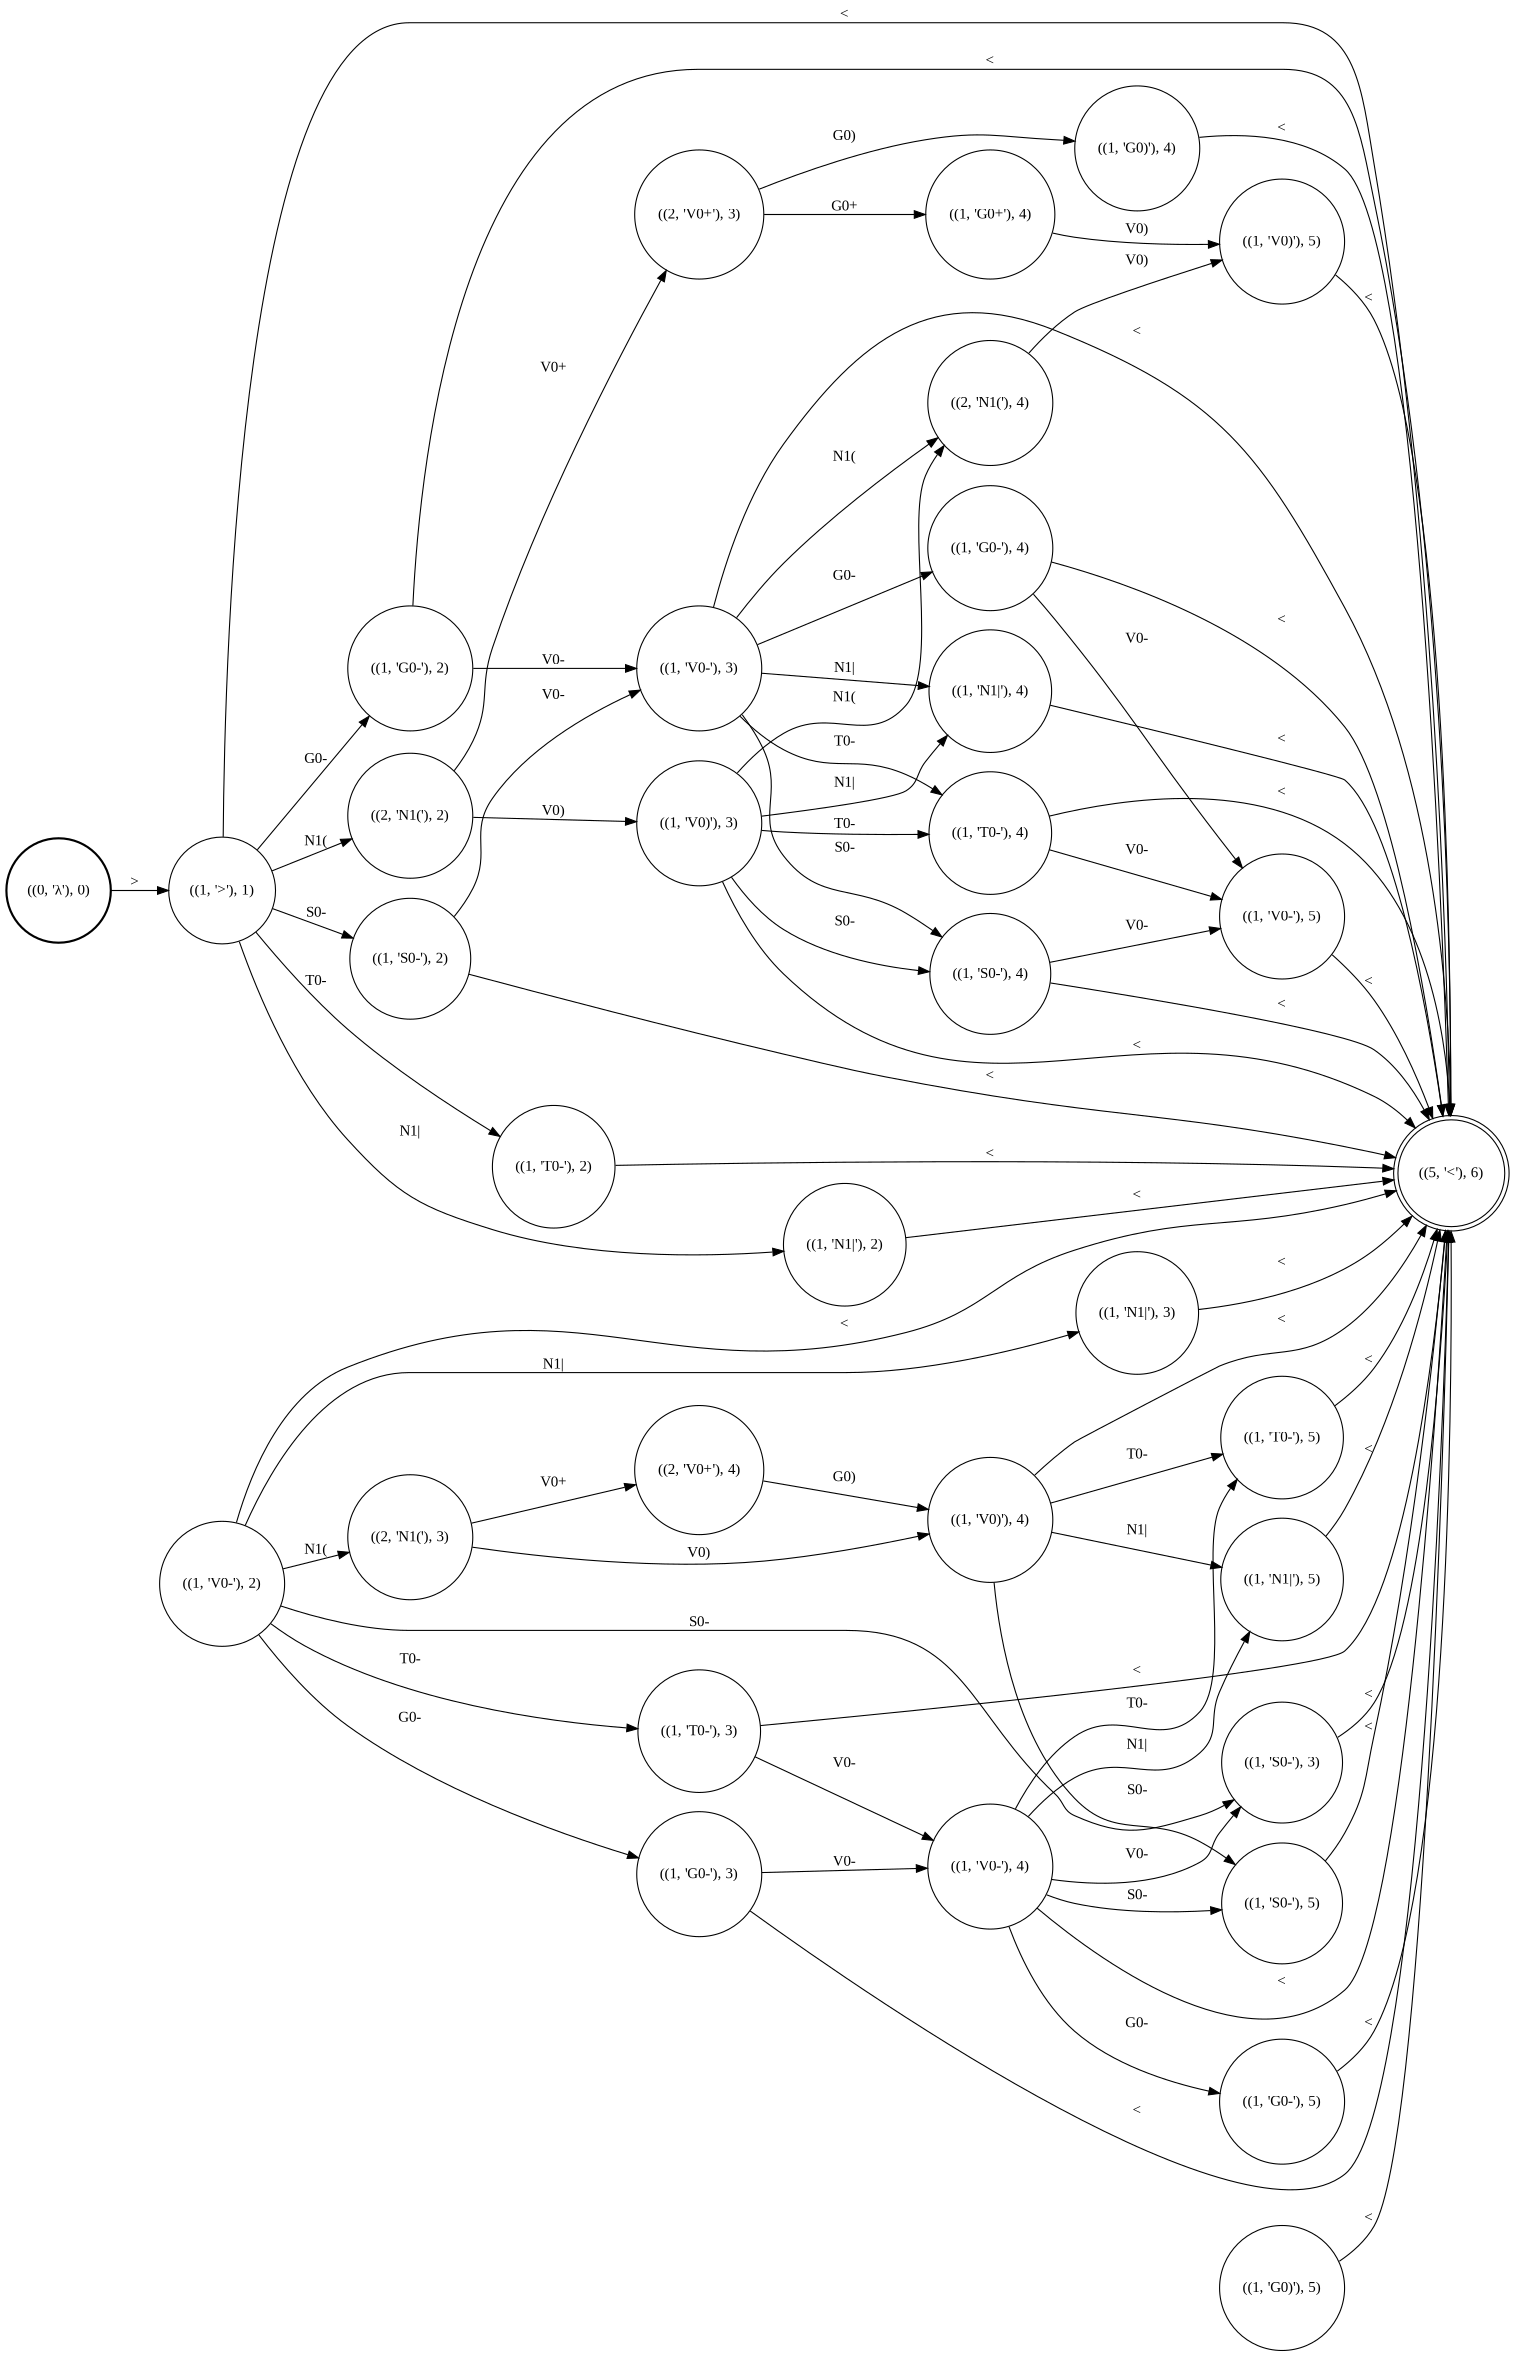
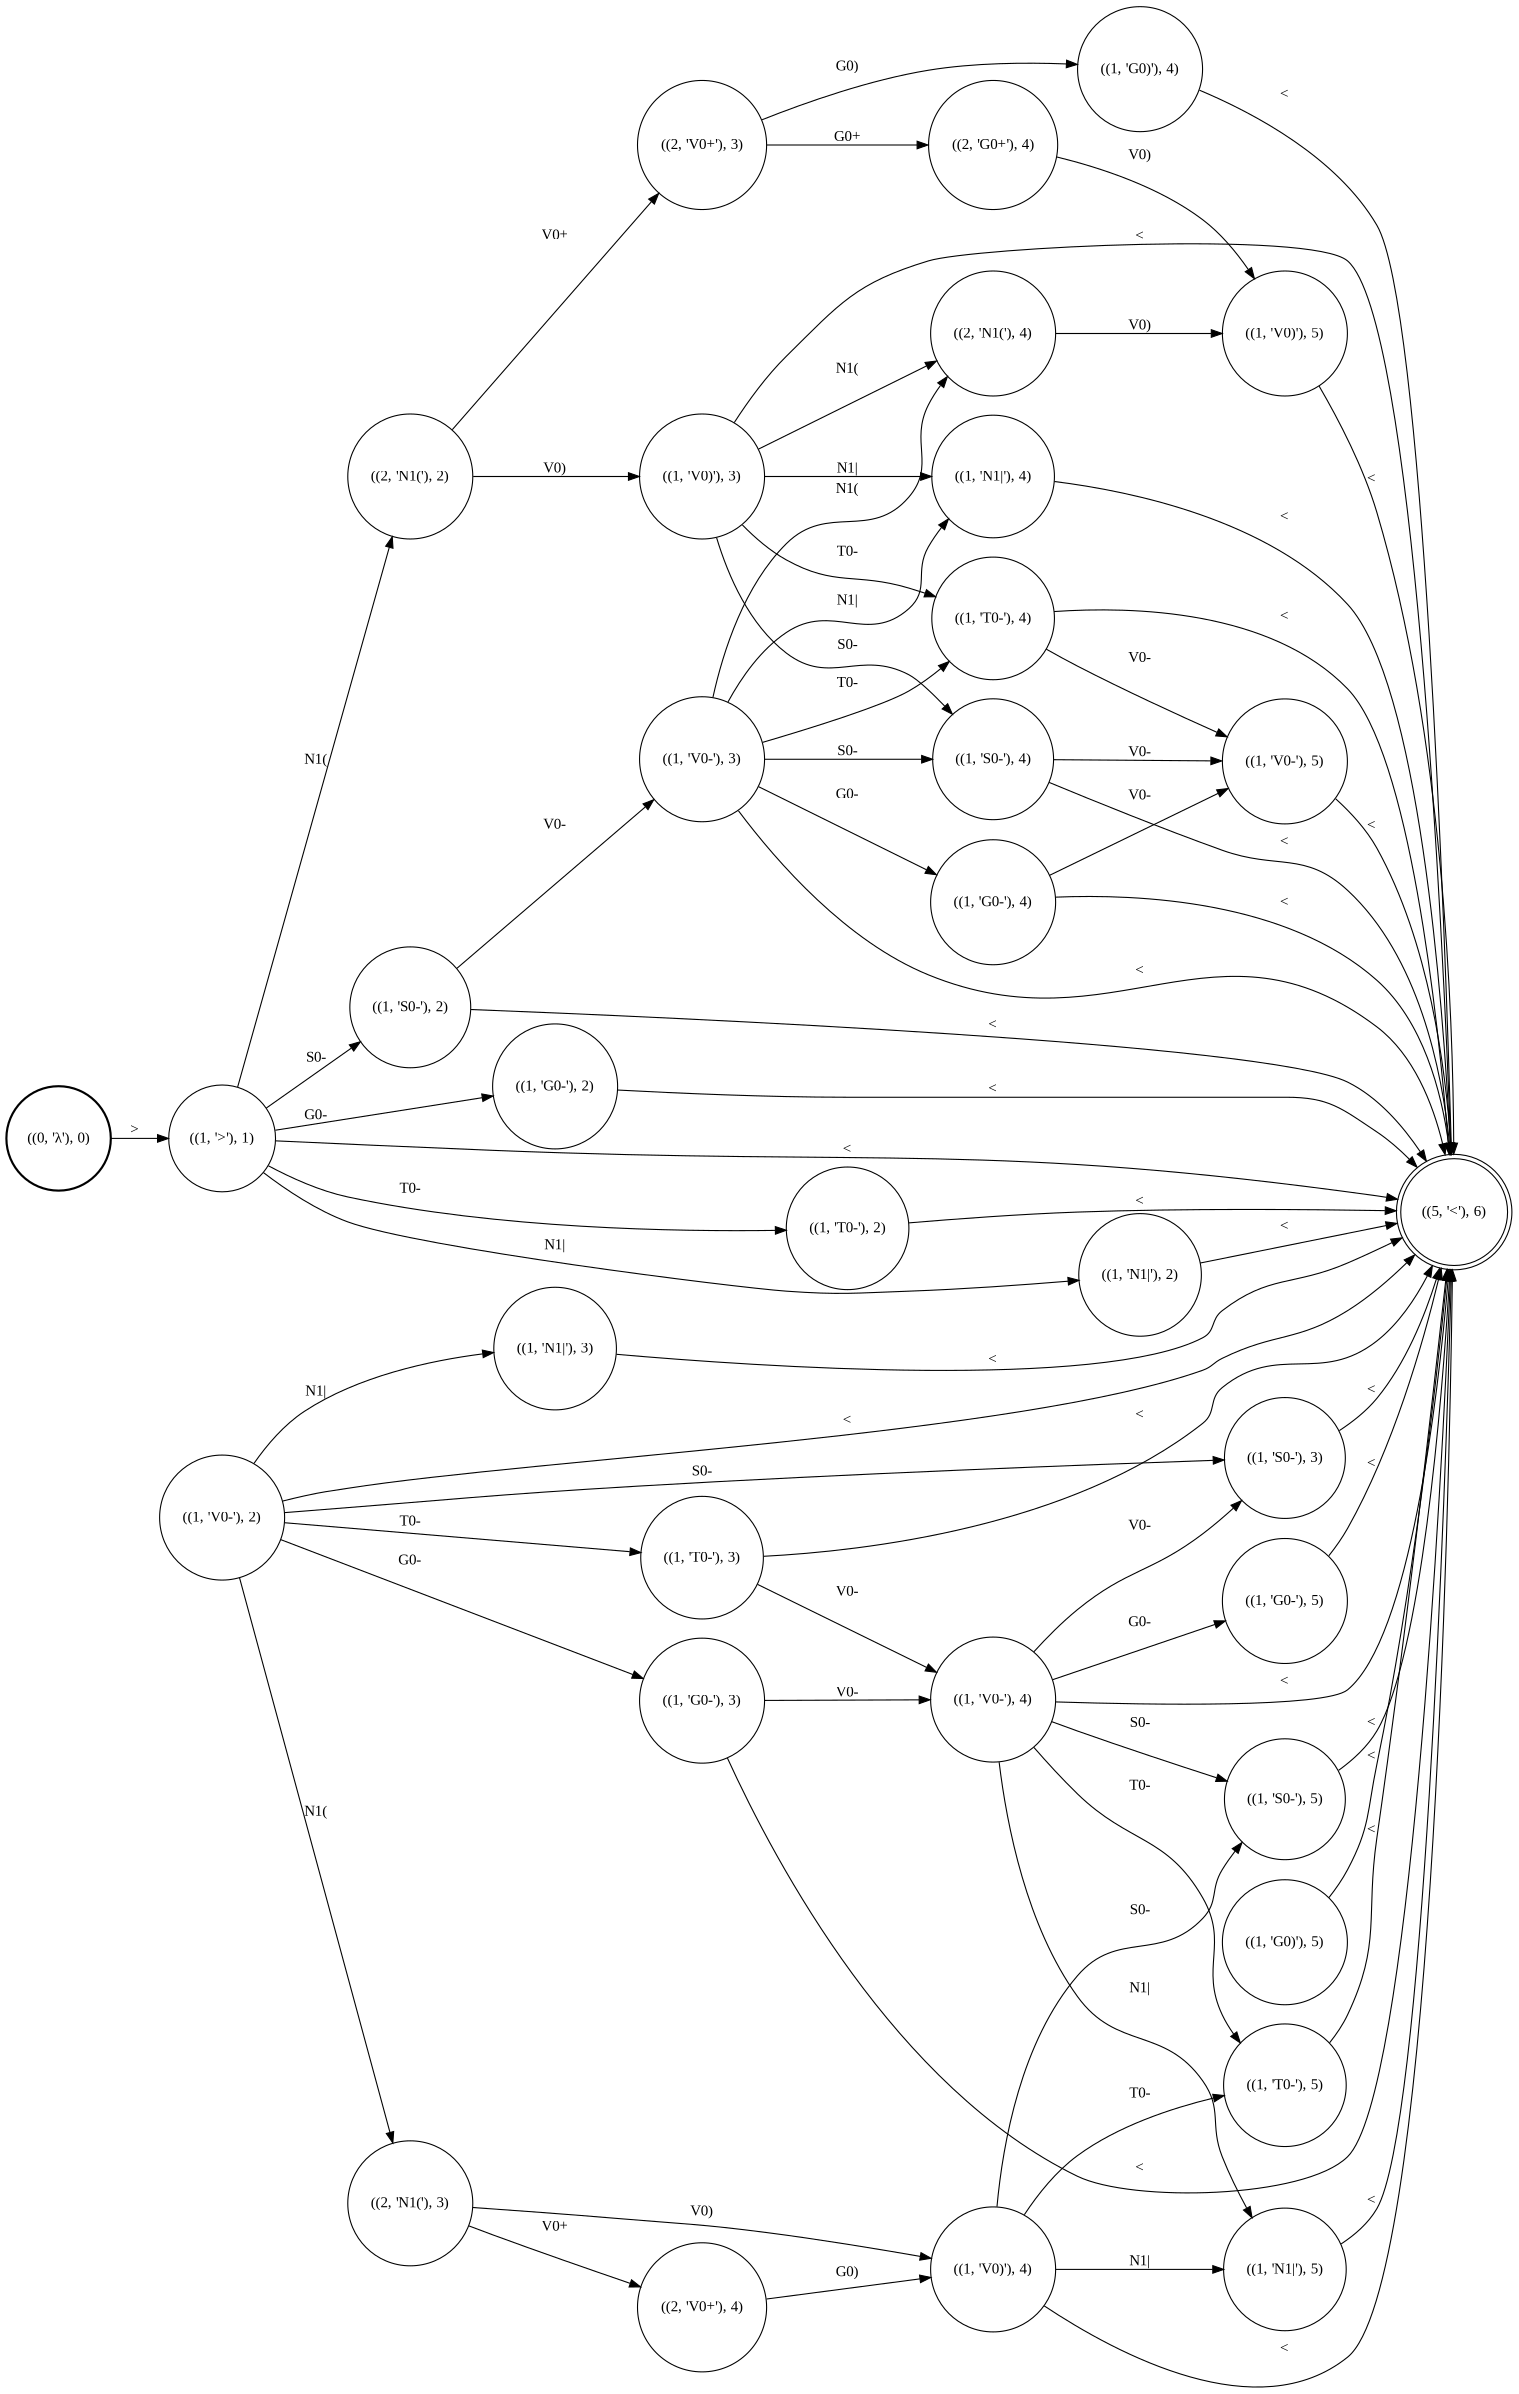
(990, 215) -> (993, 145)
(549, 668) -> none
